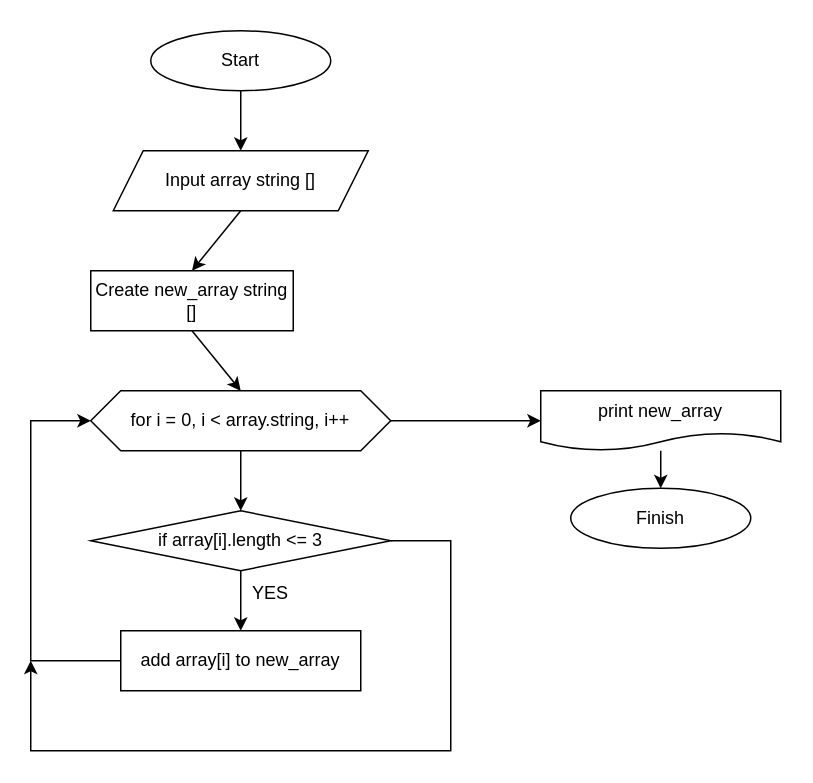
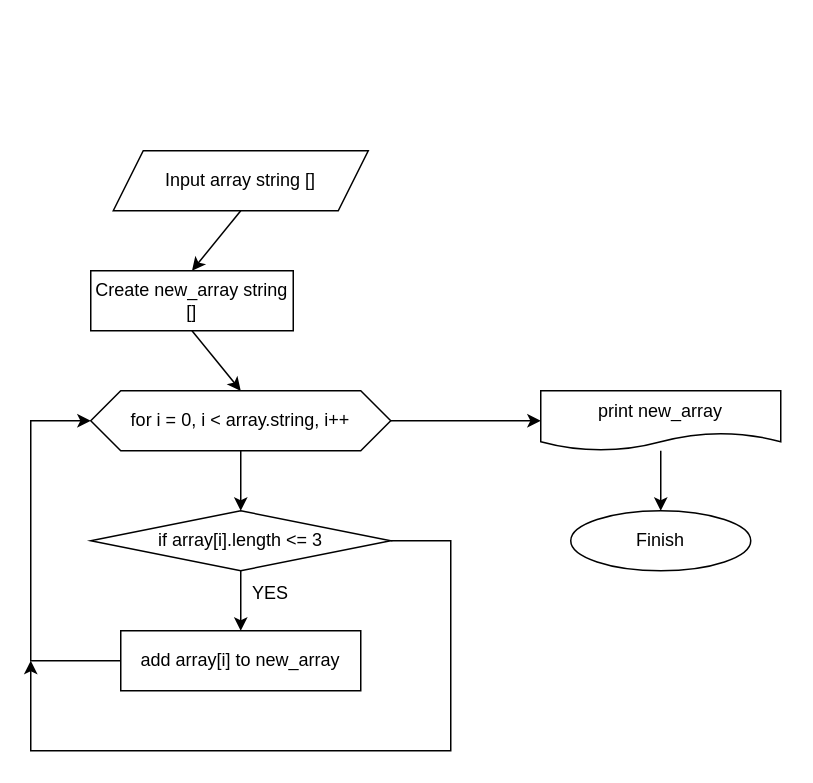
(241, 61) -> none
(241, 116) -> none
(661, 518) -> (661, 541)
